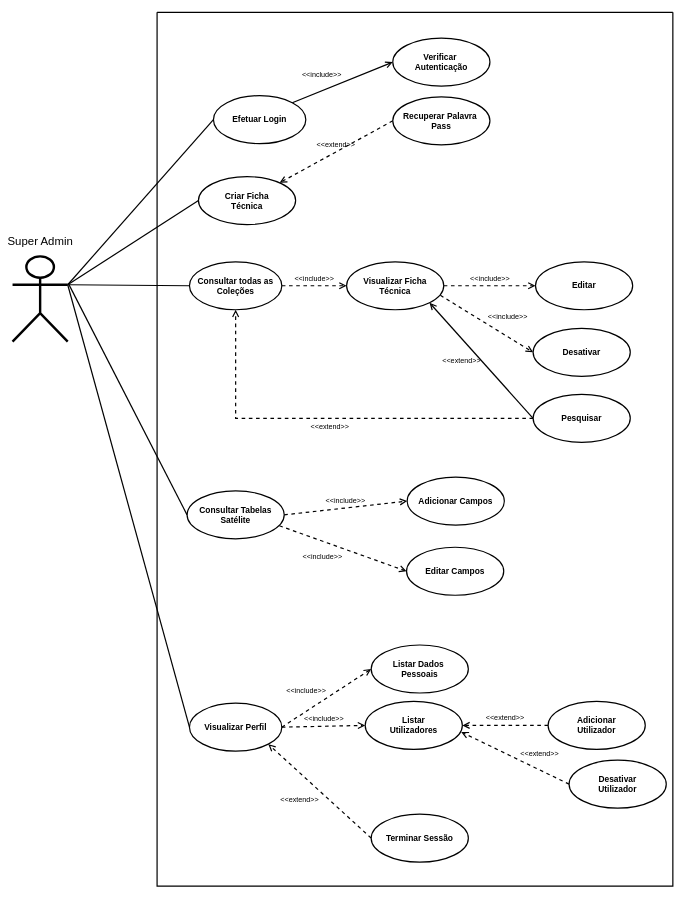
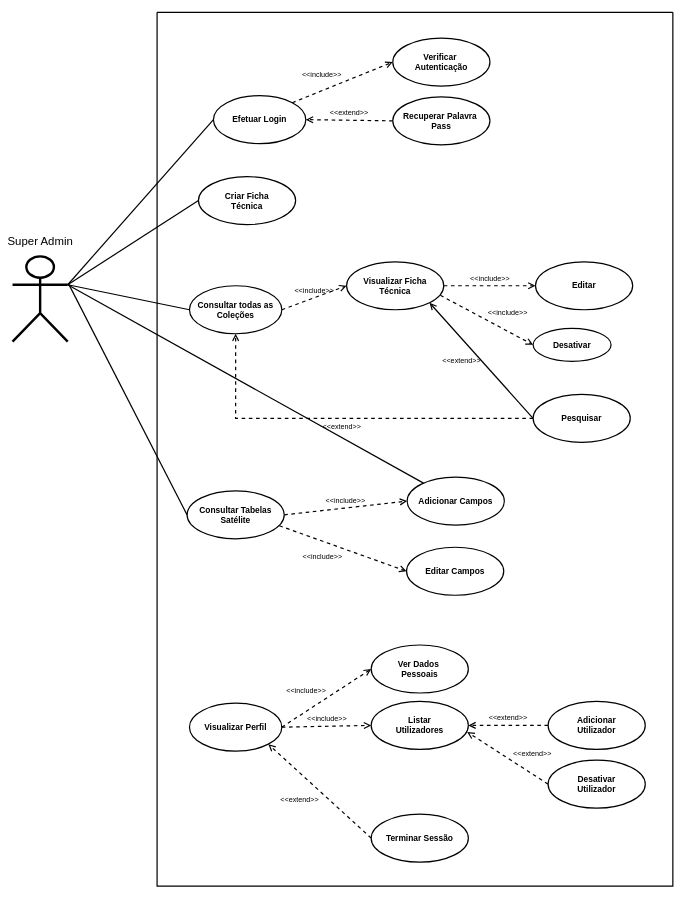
(342, 83) -> (342, 83)
(337, 151) -> (351, 120)
(236, 286) -> (236, 310)
(582, 353) -> (572, 345)
(128, 506) -> (187, 352)
(420, 669) -> (420, 669)
(414, 726) -> (420, 726)
(618, 785) -> (597, 785)
